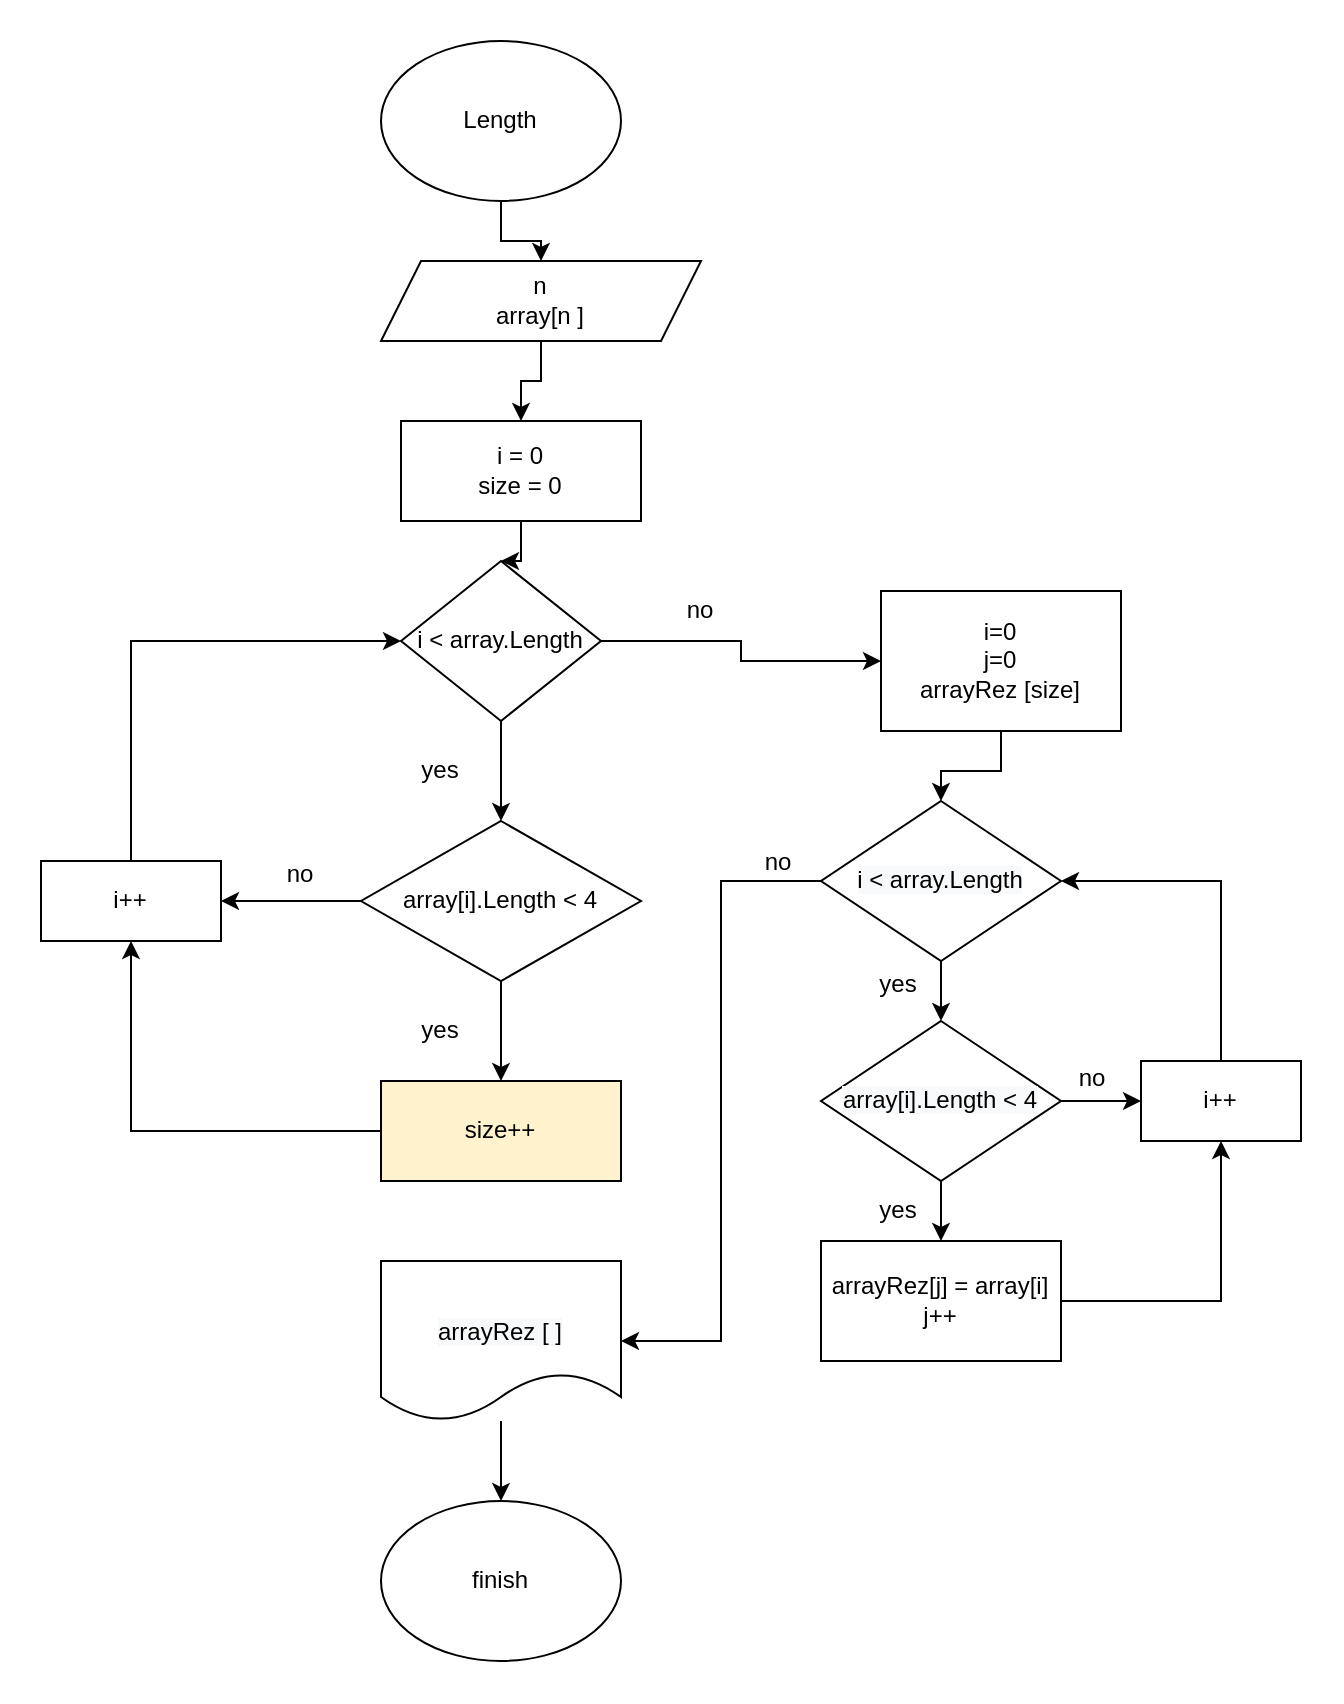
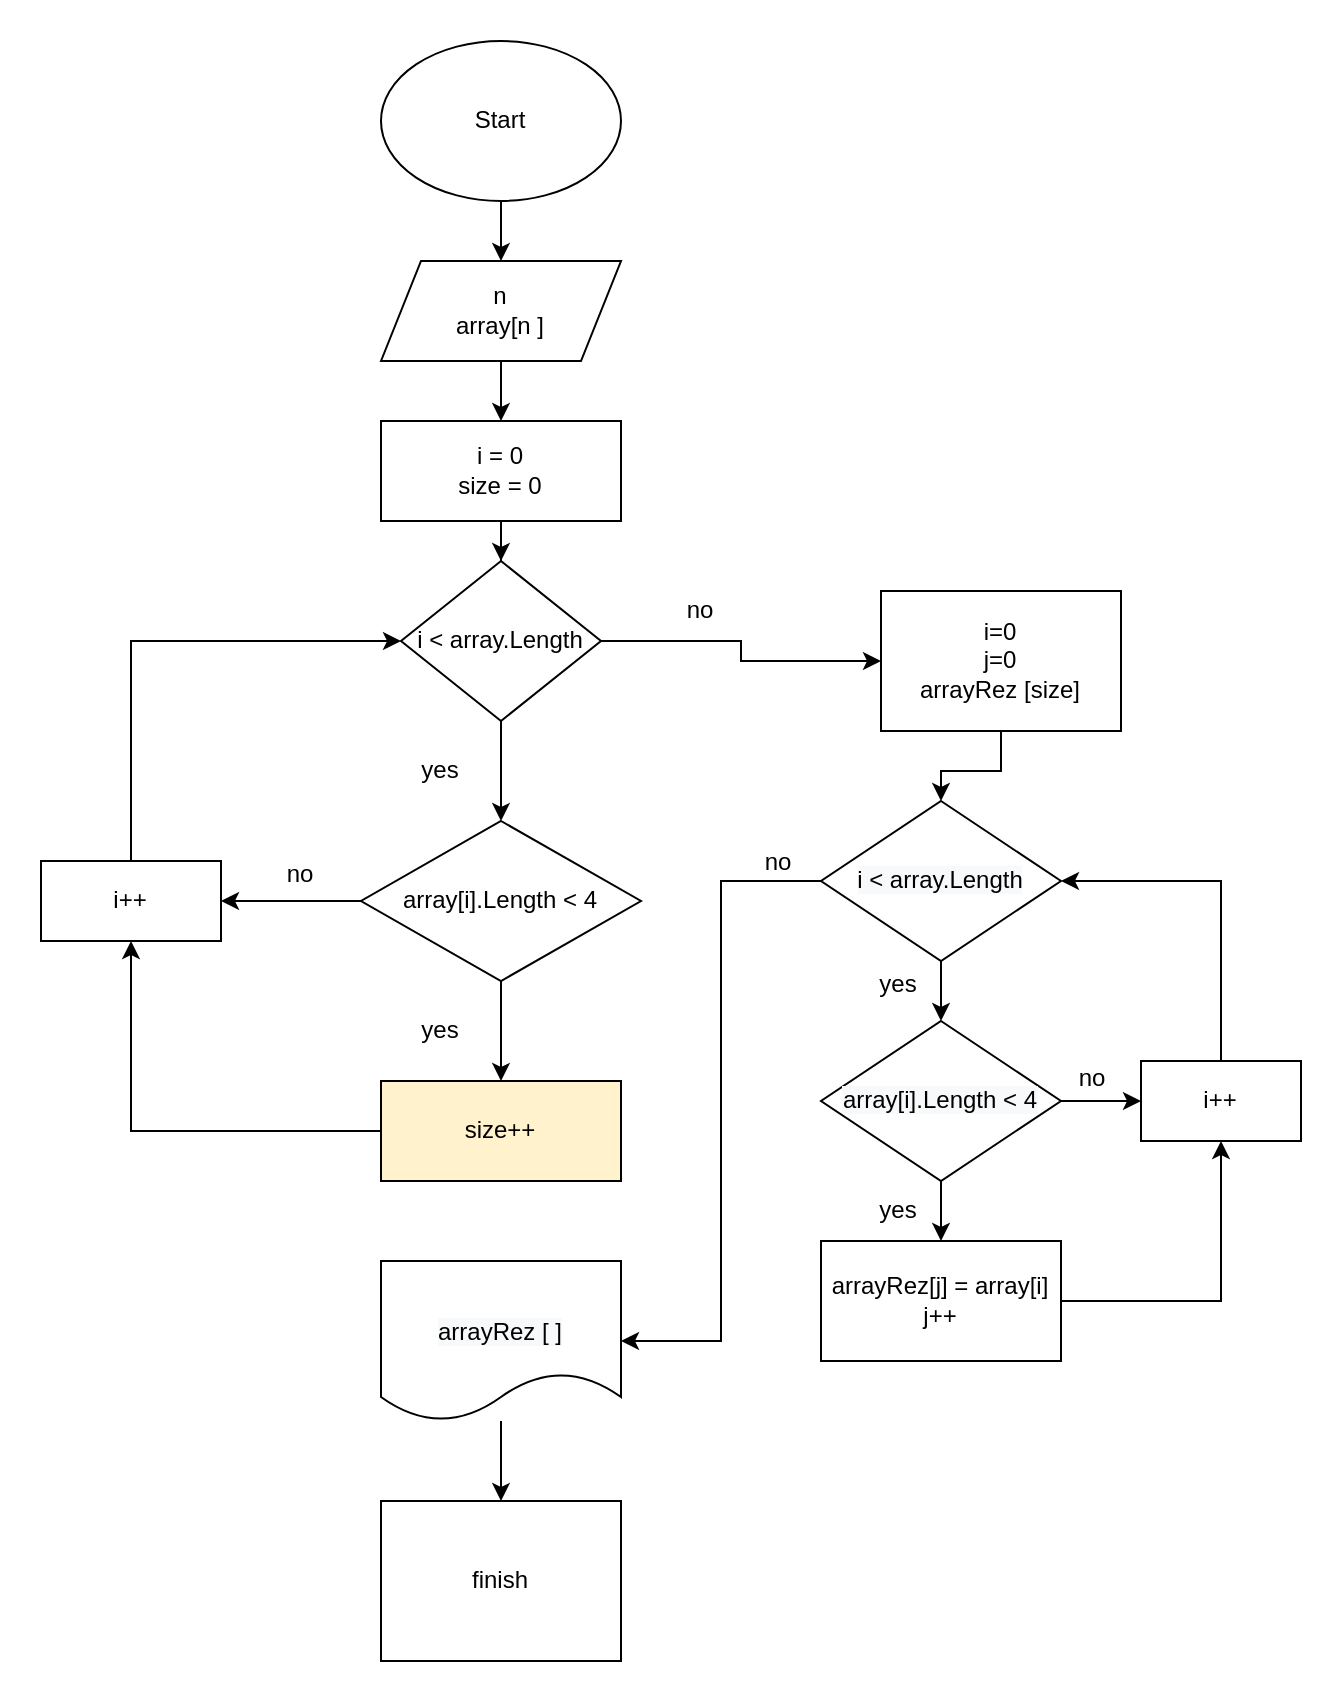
(501, 121) -> (501, 121)
(541, 301) -> (501, 311)
(521, 471) -> (501, 471)
(501, 1581) -> (501, 1581)
